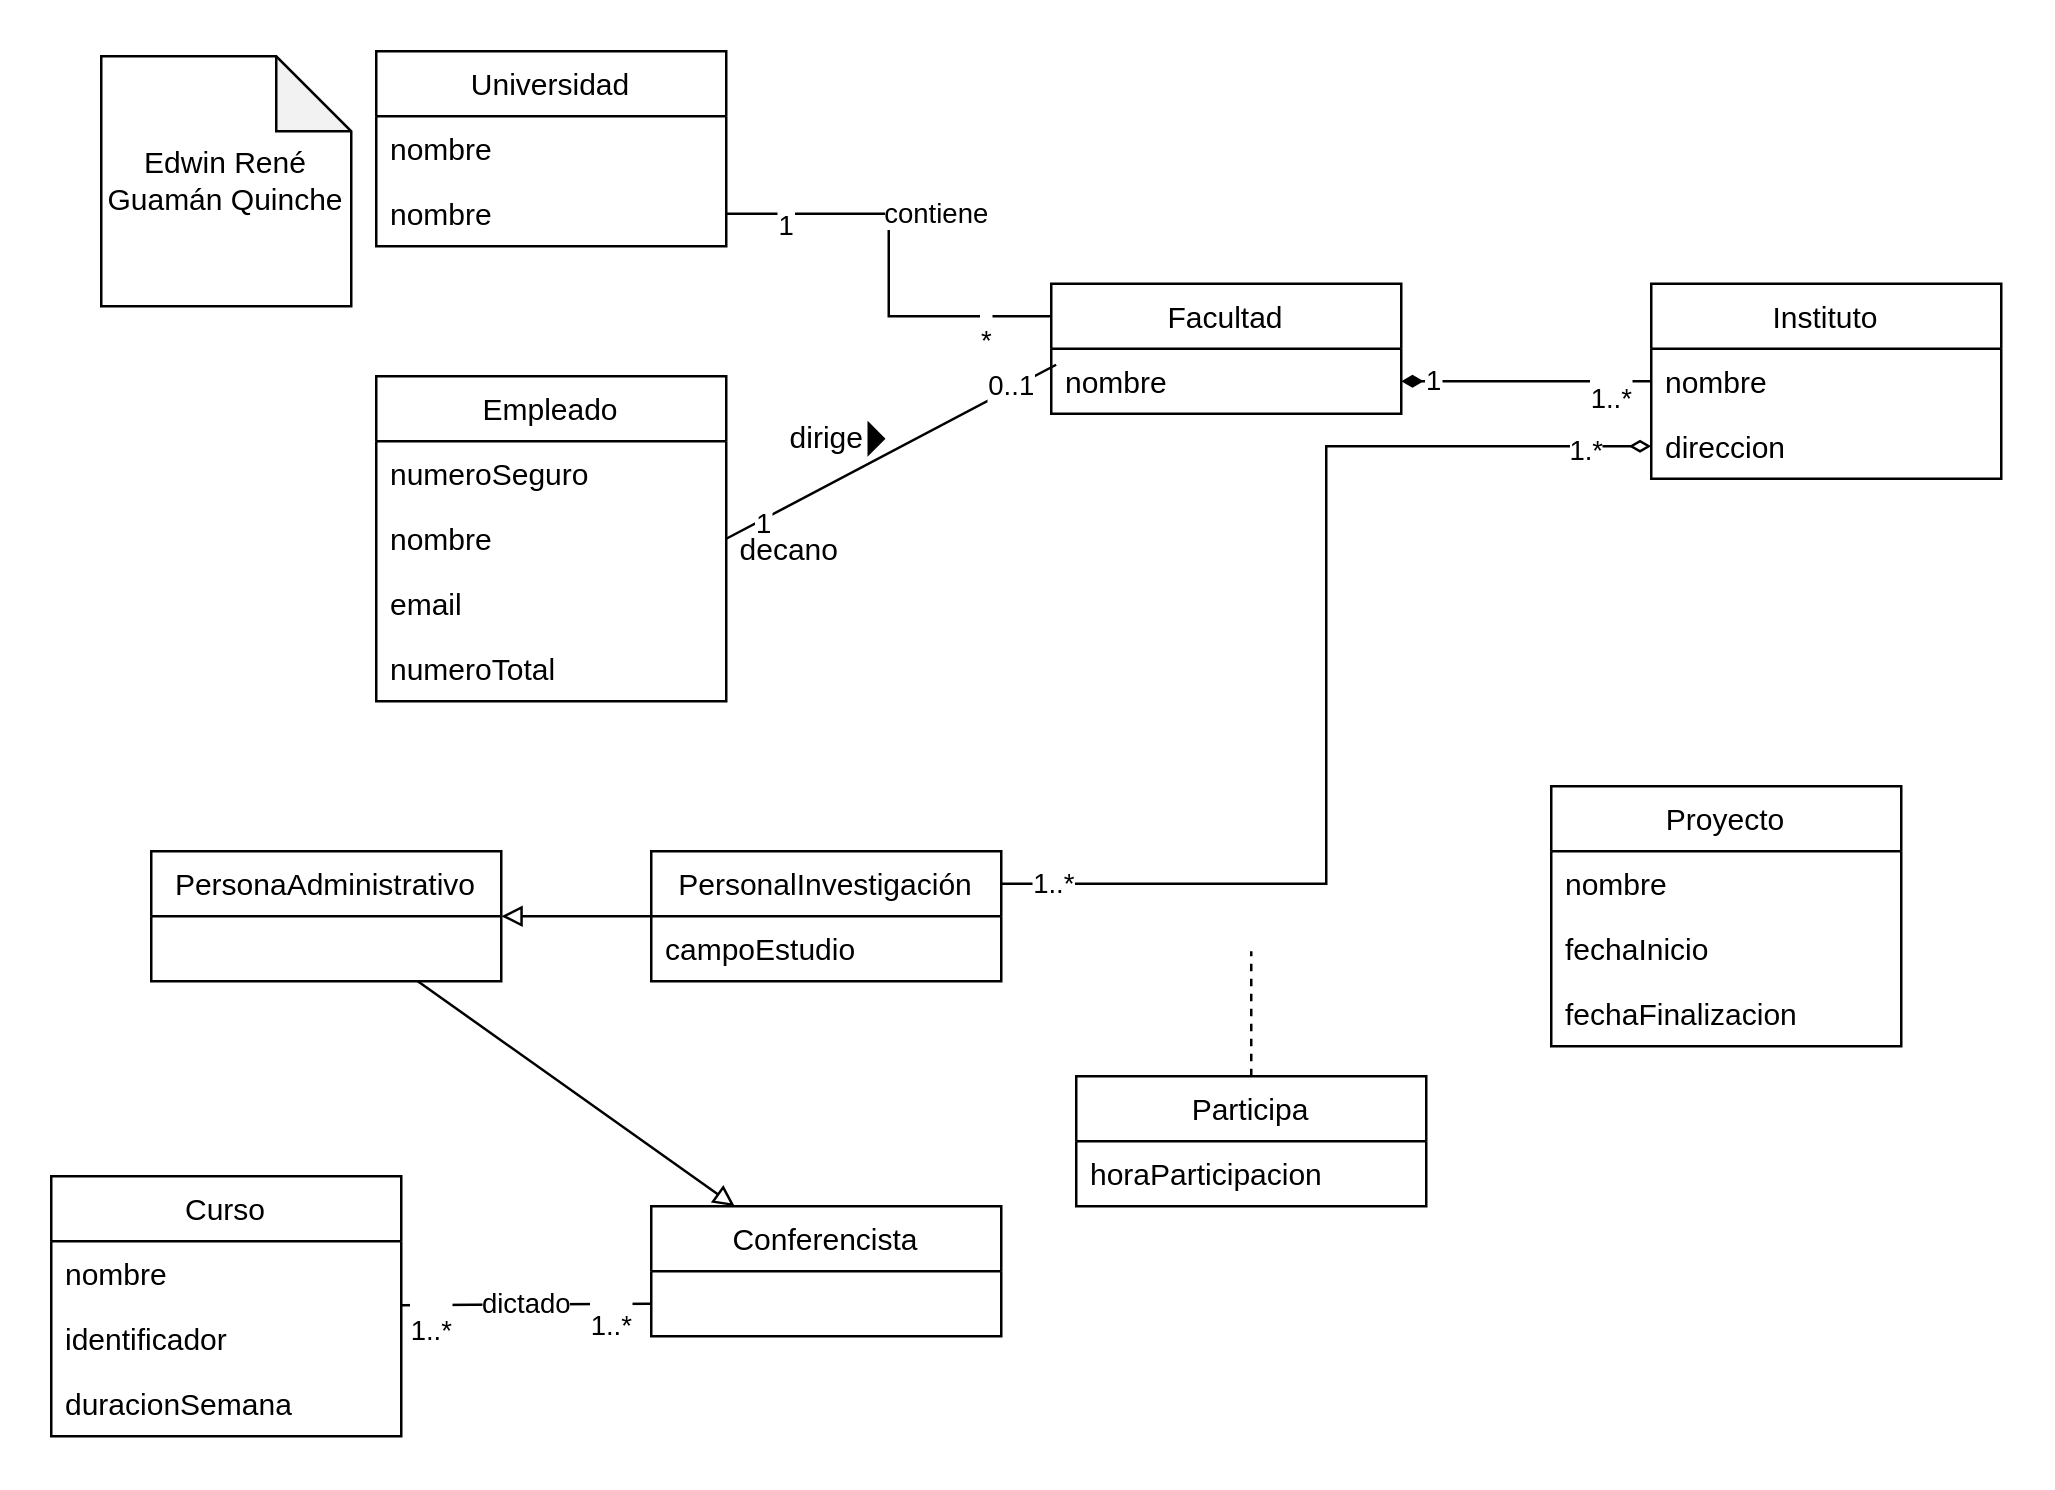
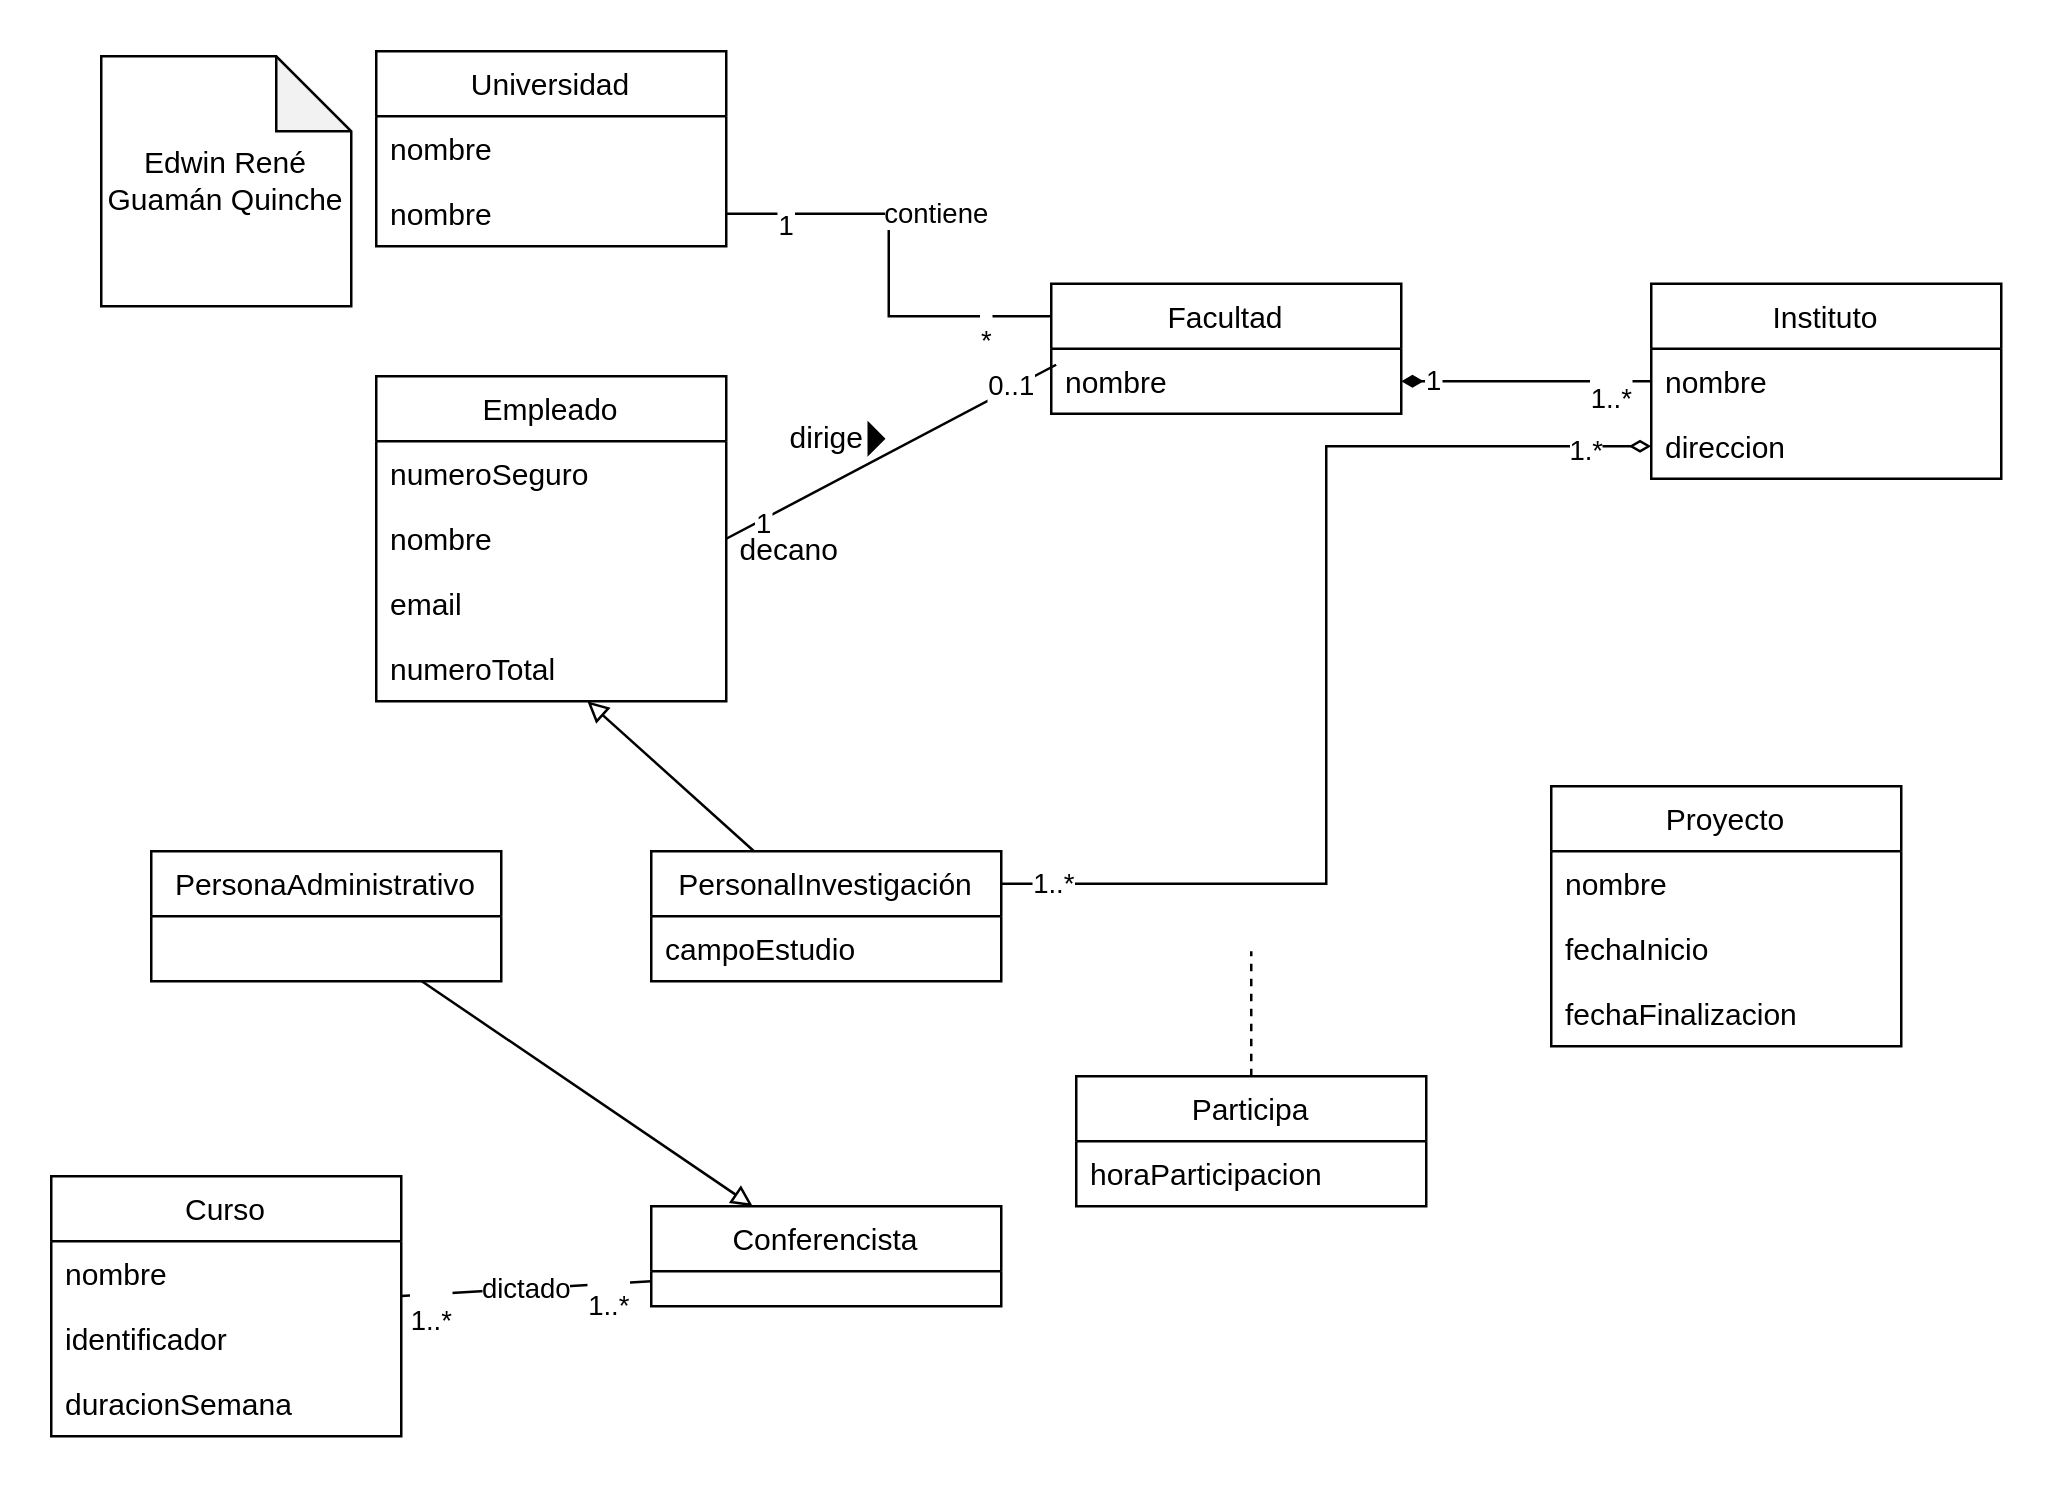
(584, 916) -> (676, 781)
(826, 1271) -> (826, 1256)
